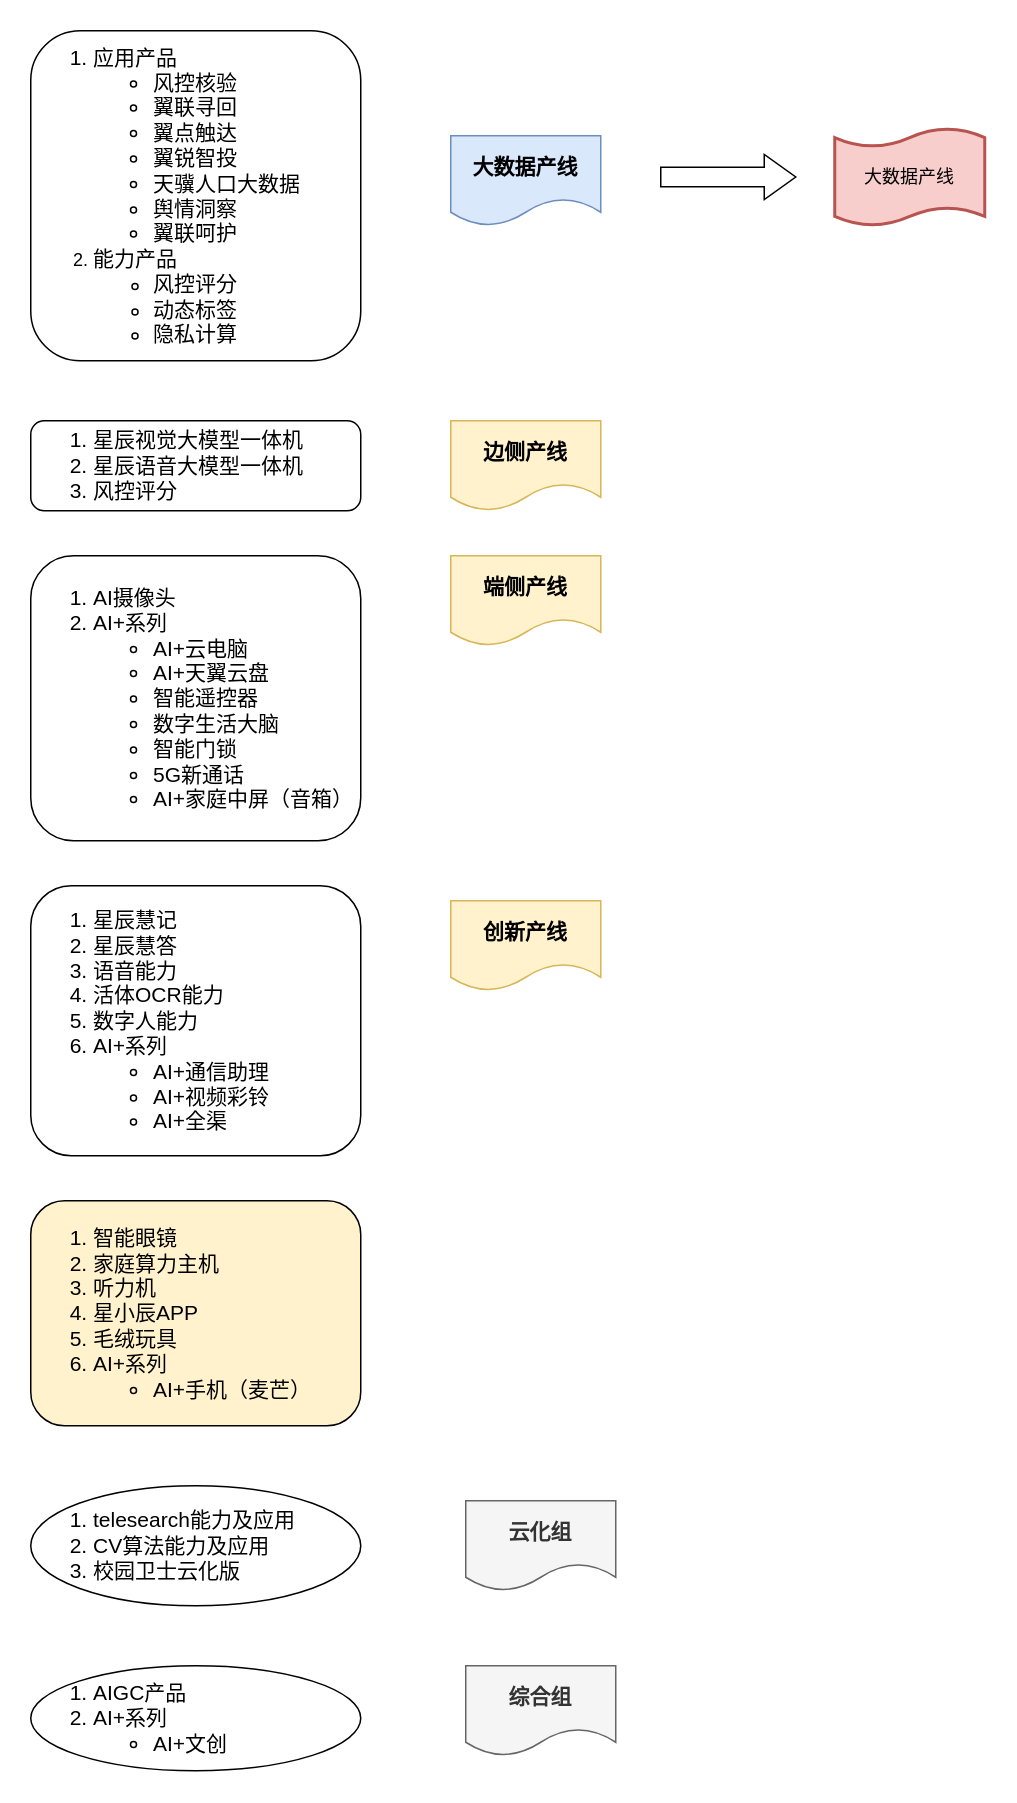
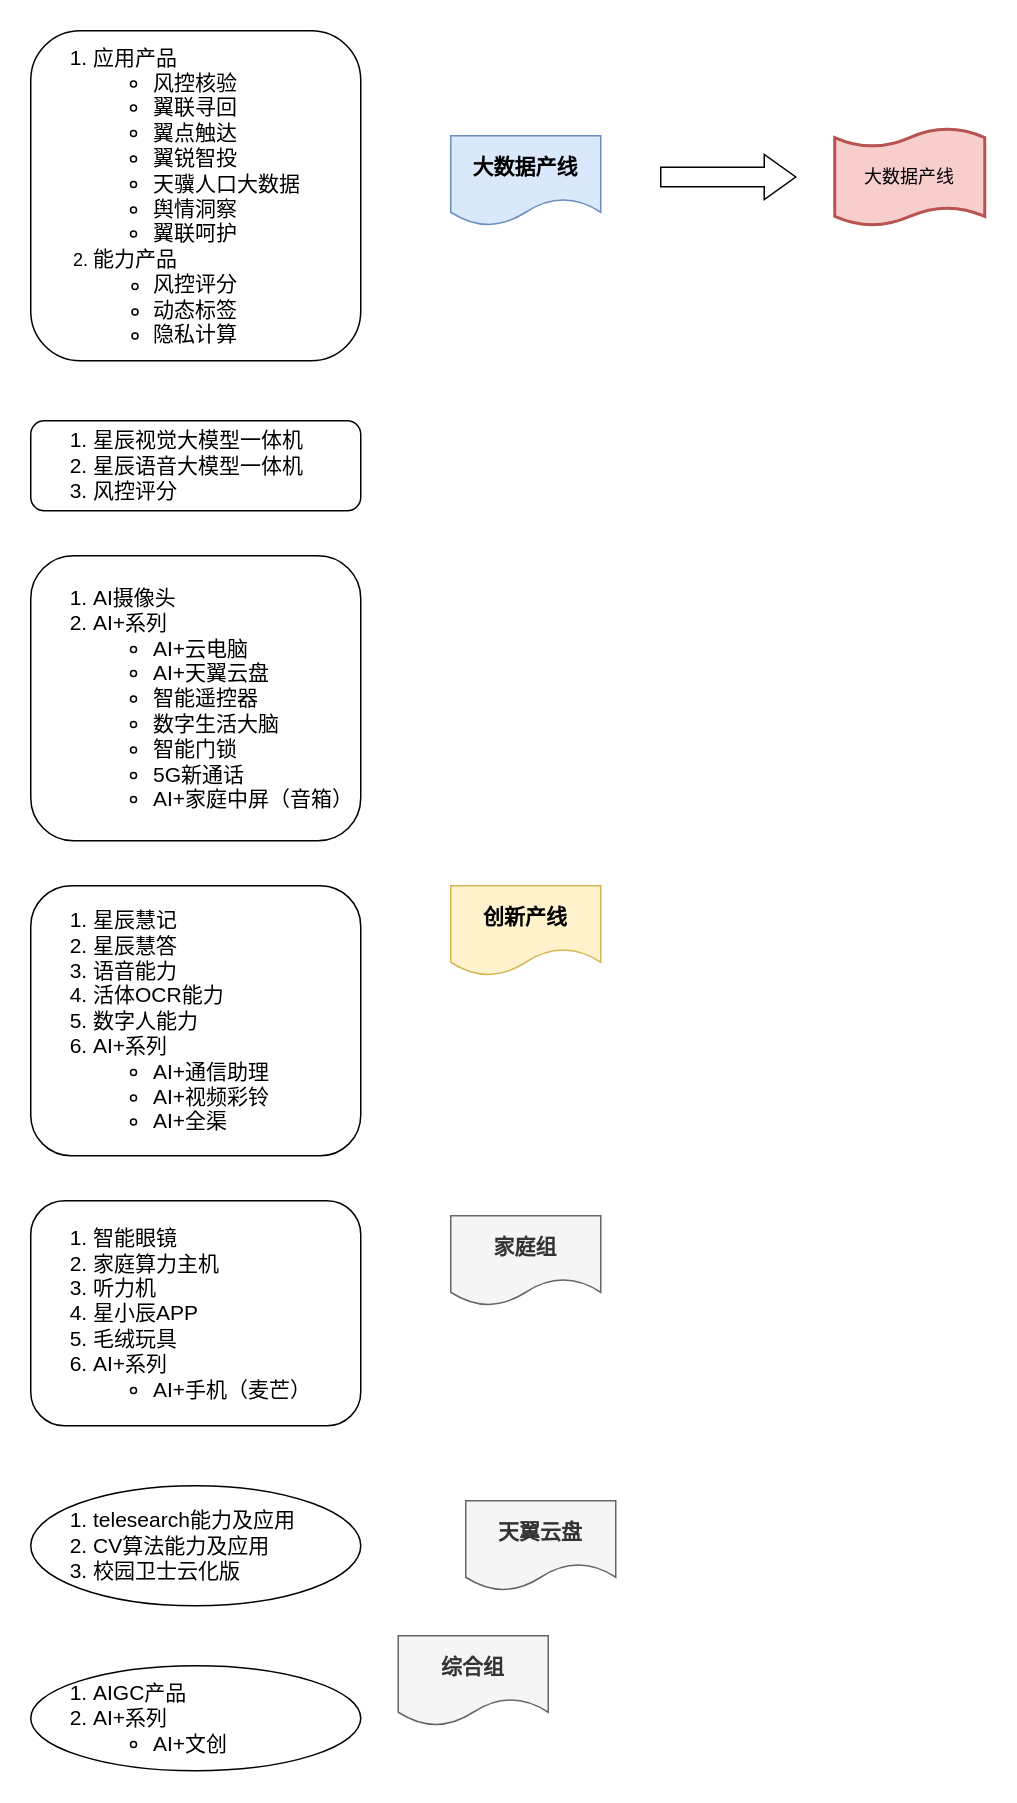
(526, 466) -> none
(526, 601) -> none
(526, 946) -> (526, 931)
none -> (526, 1261)
(196, 1313) -> (196, 1313)
(541, 1532) -> (541, 1532)
(541, 1711) -> (473, 1681)
